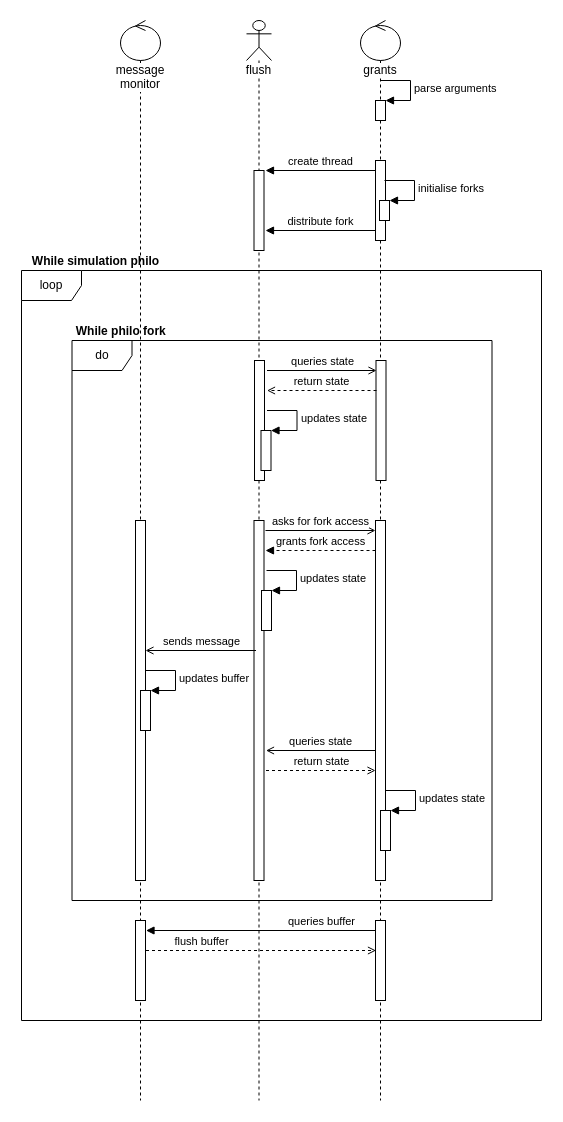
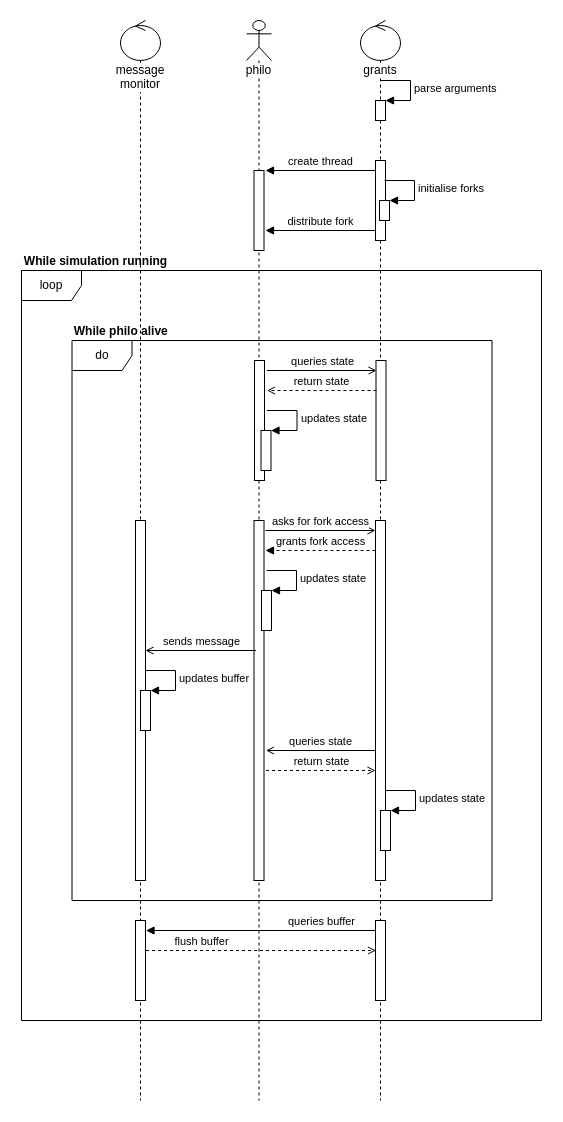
(259, 78) -> (259, 78)
(96, 261) -> (96, 261)
(121, 331) -> (121, 331)
